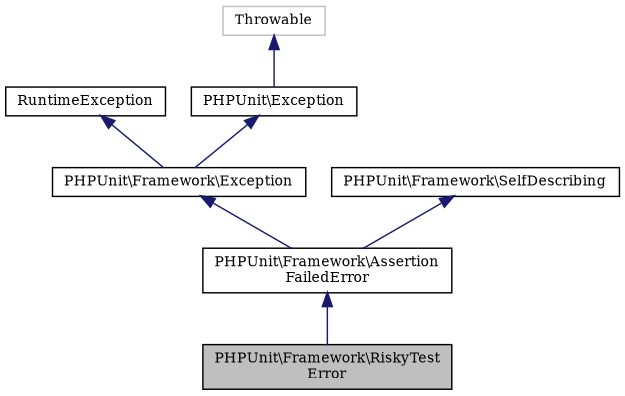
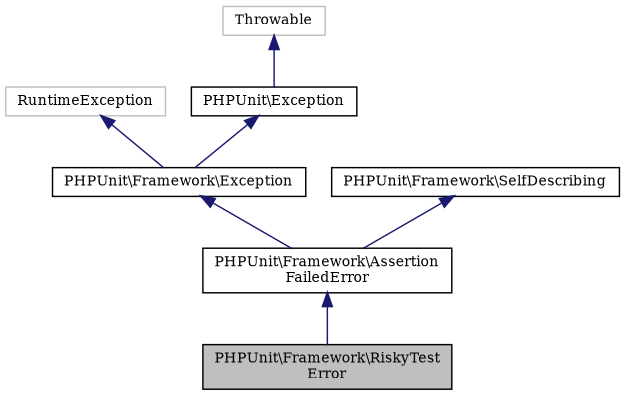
(86, 101) -> (86, 101)
